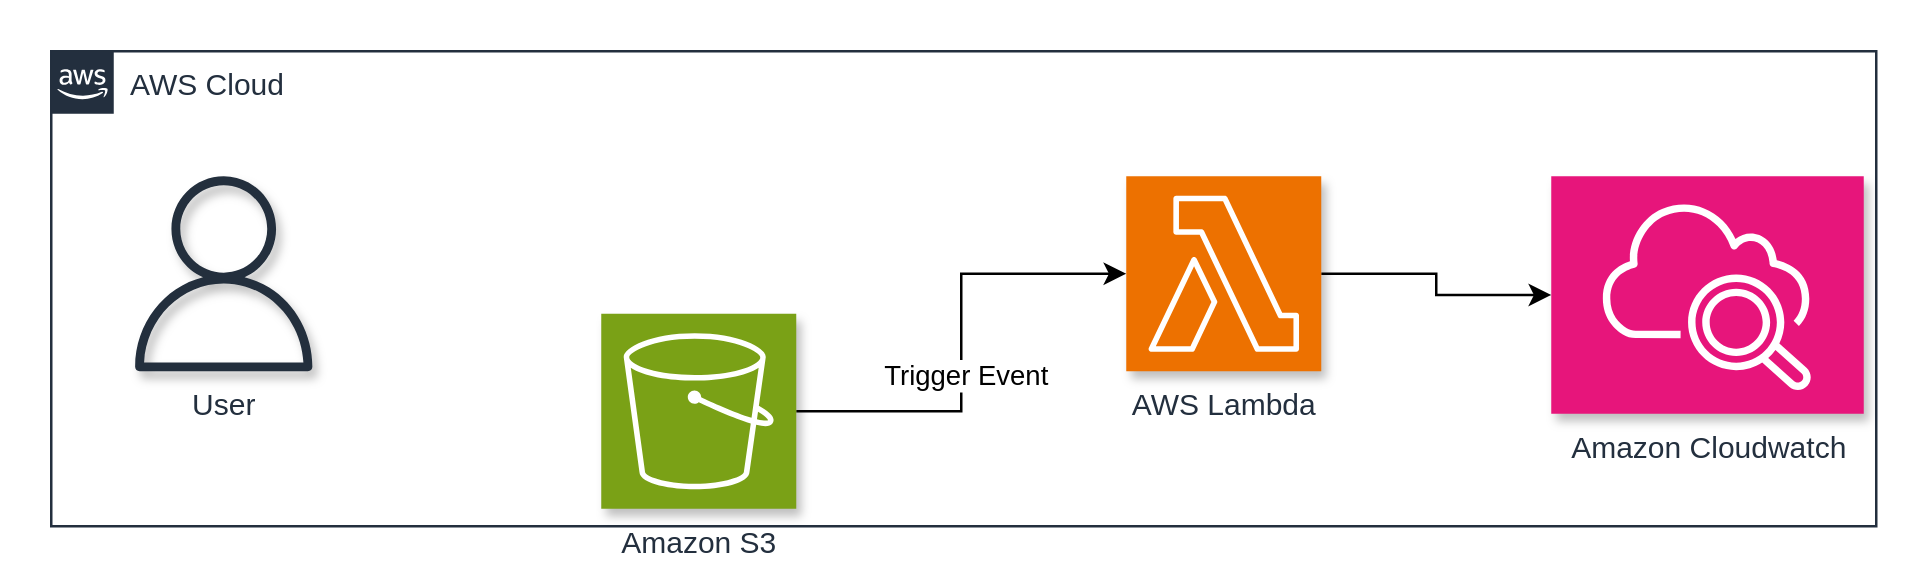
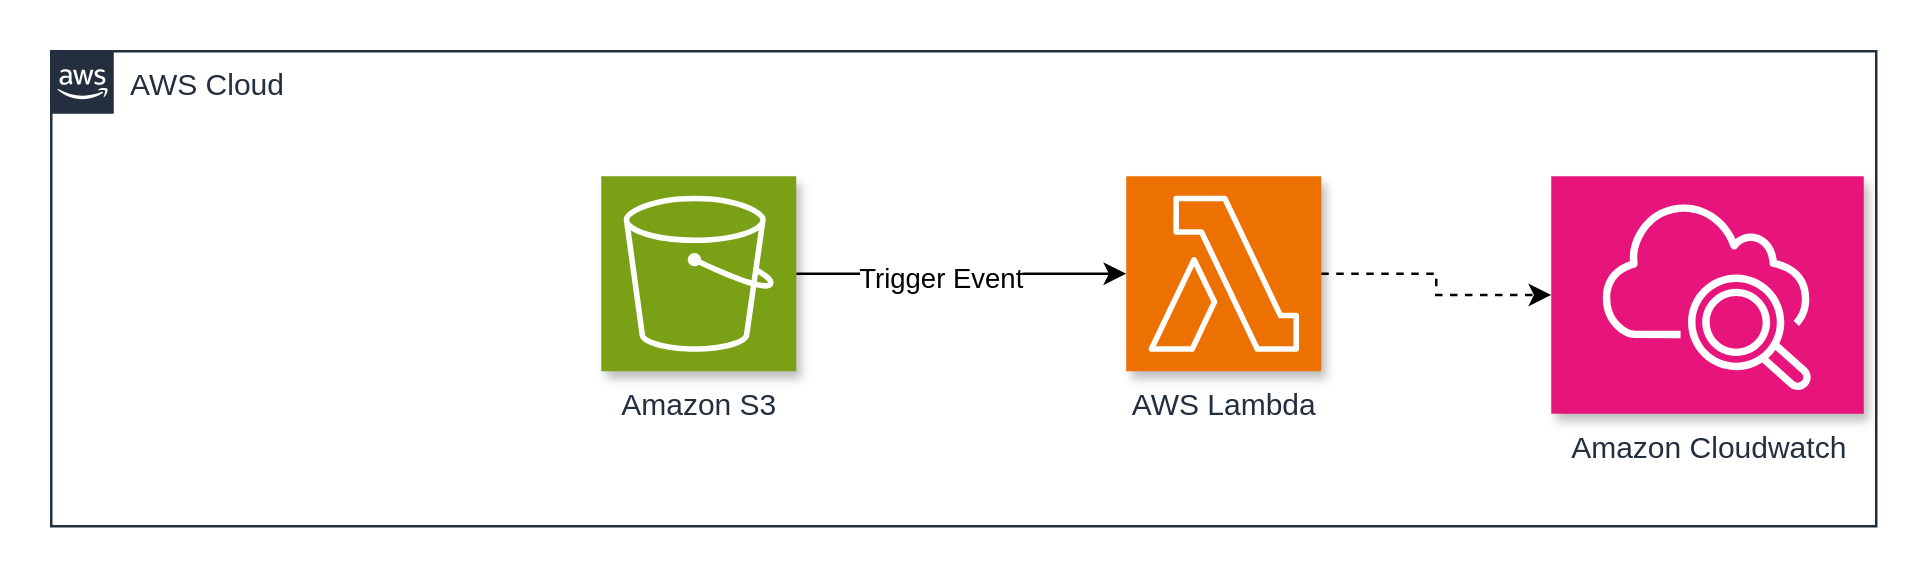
(224, 274) -> none
(1436, 279) -> (1436, 279)
(699, 411) -> (699, 274)
